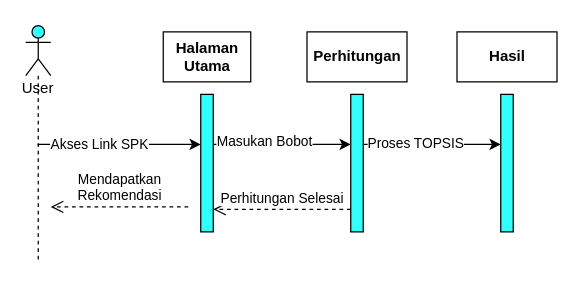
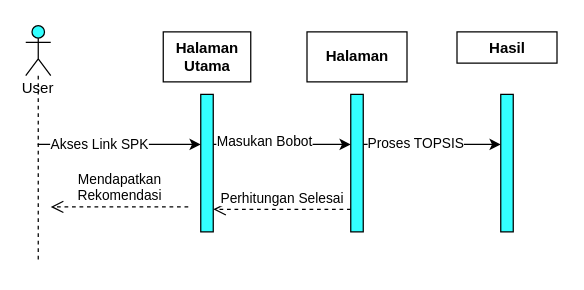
(358, 57) -> (358, 57)
(507, 57) -> (507, 48)
